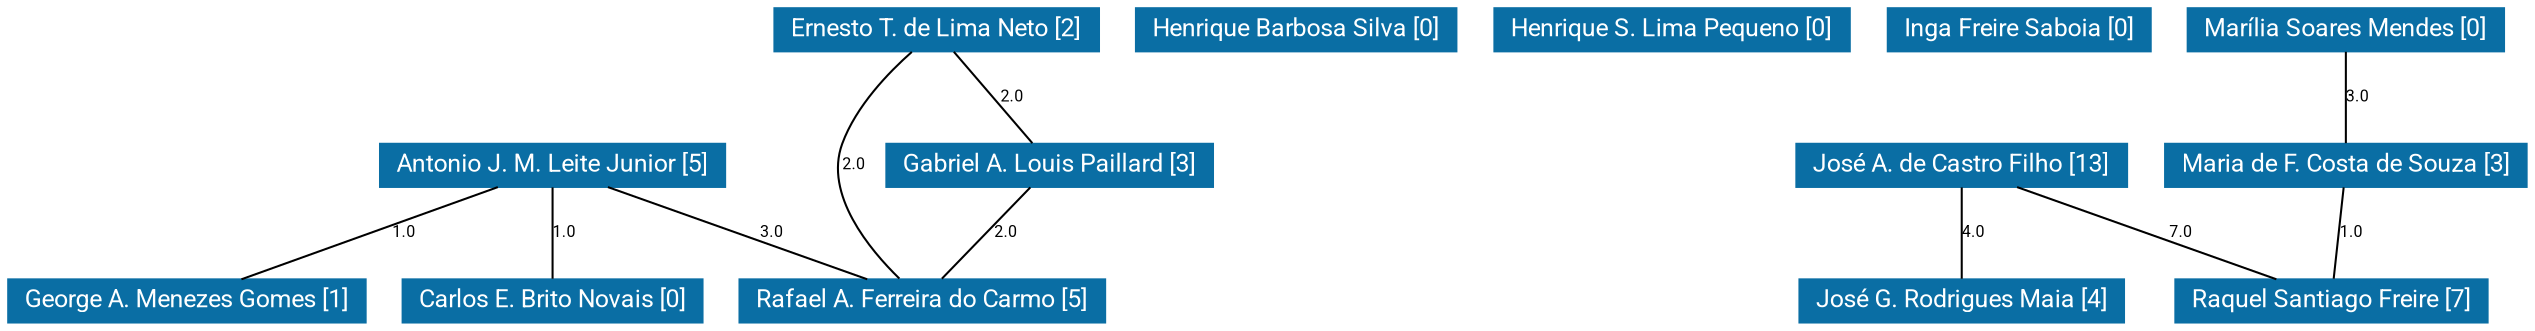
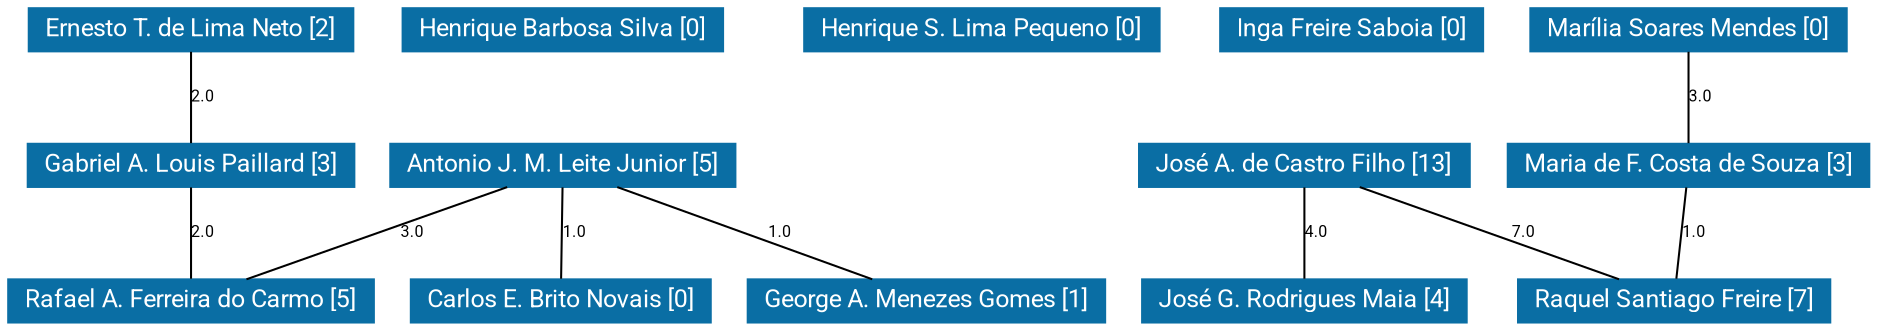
(838, 162) -> none
